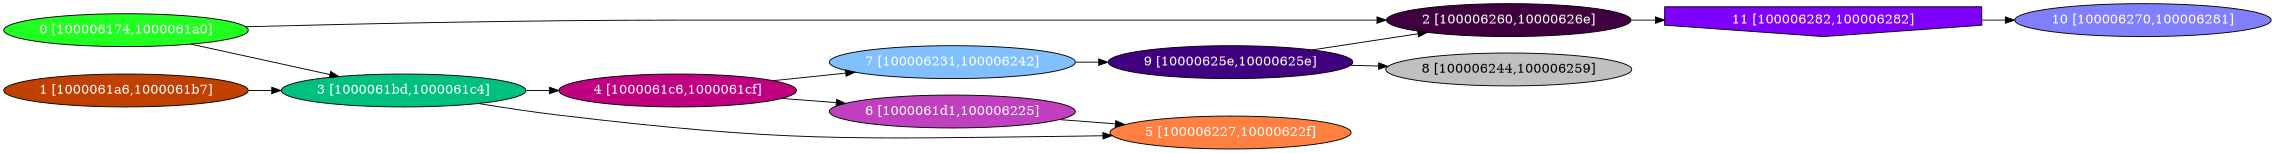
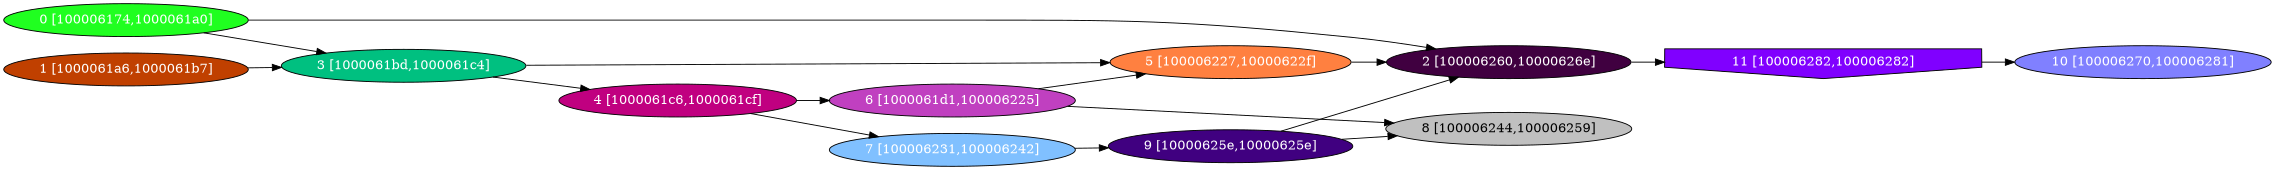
none -> (1364, 62)
none -> (1226, 114)
